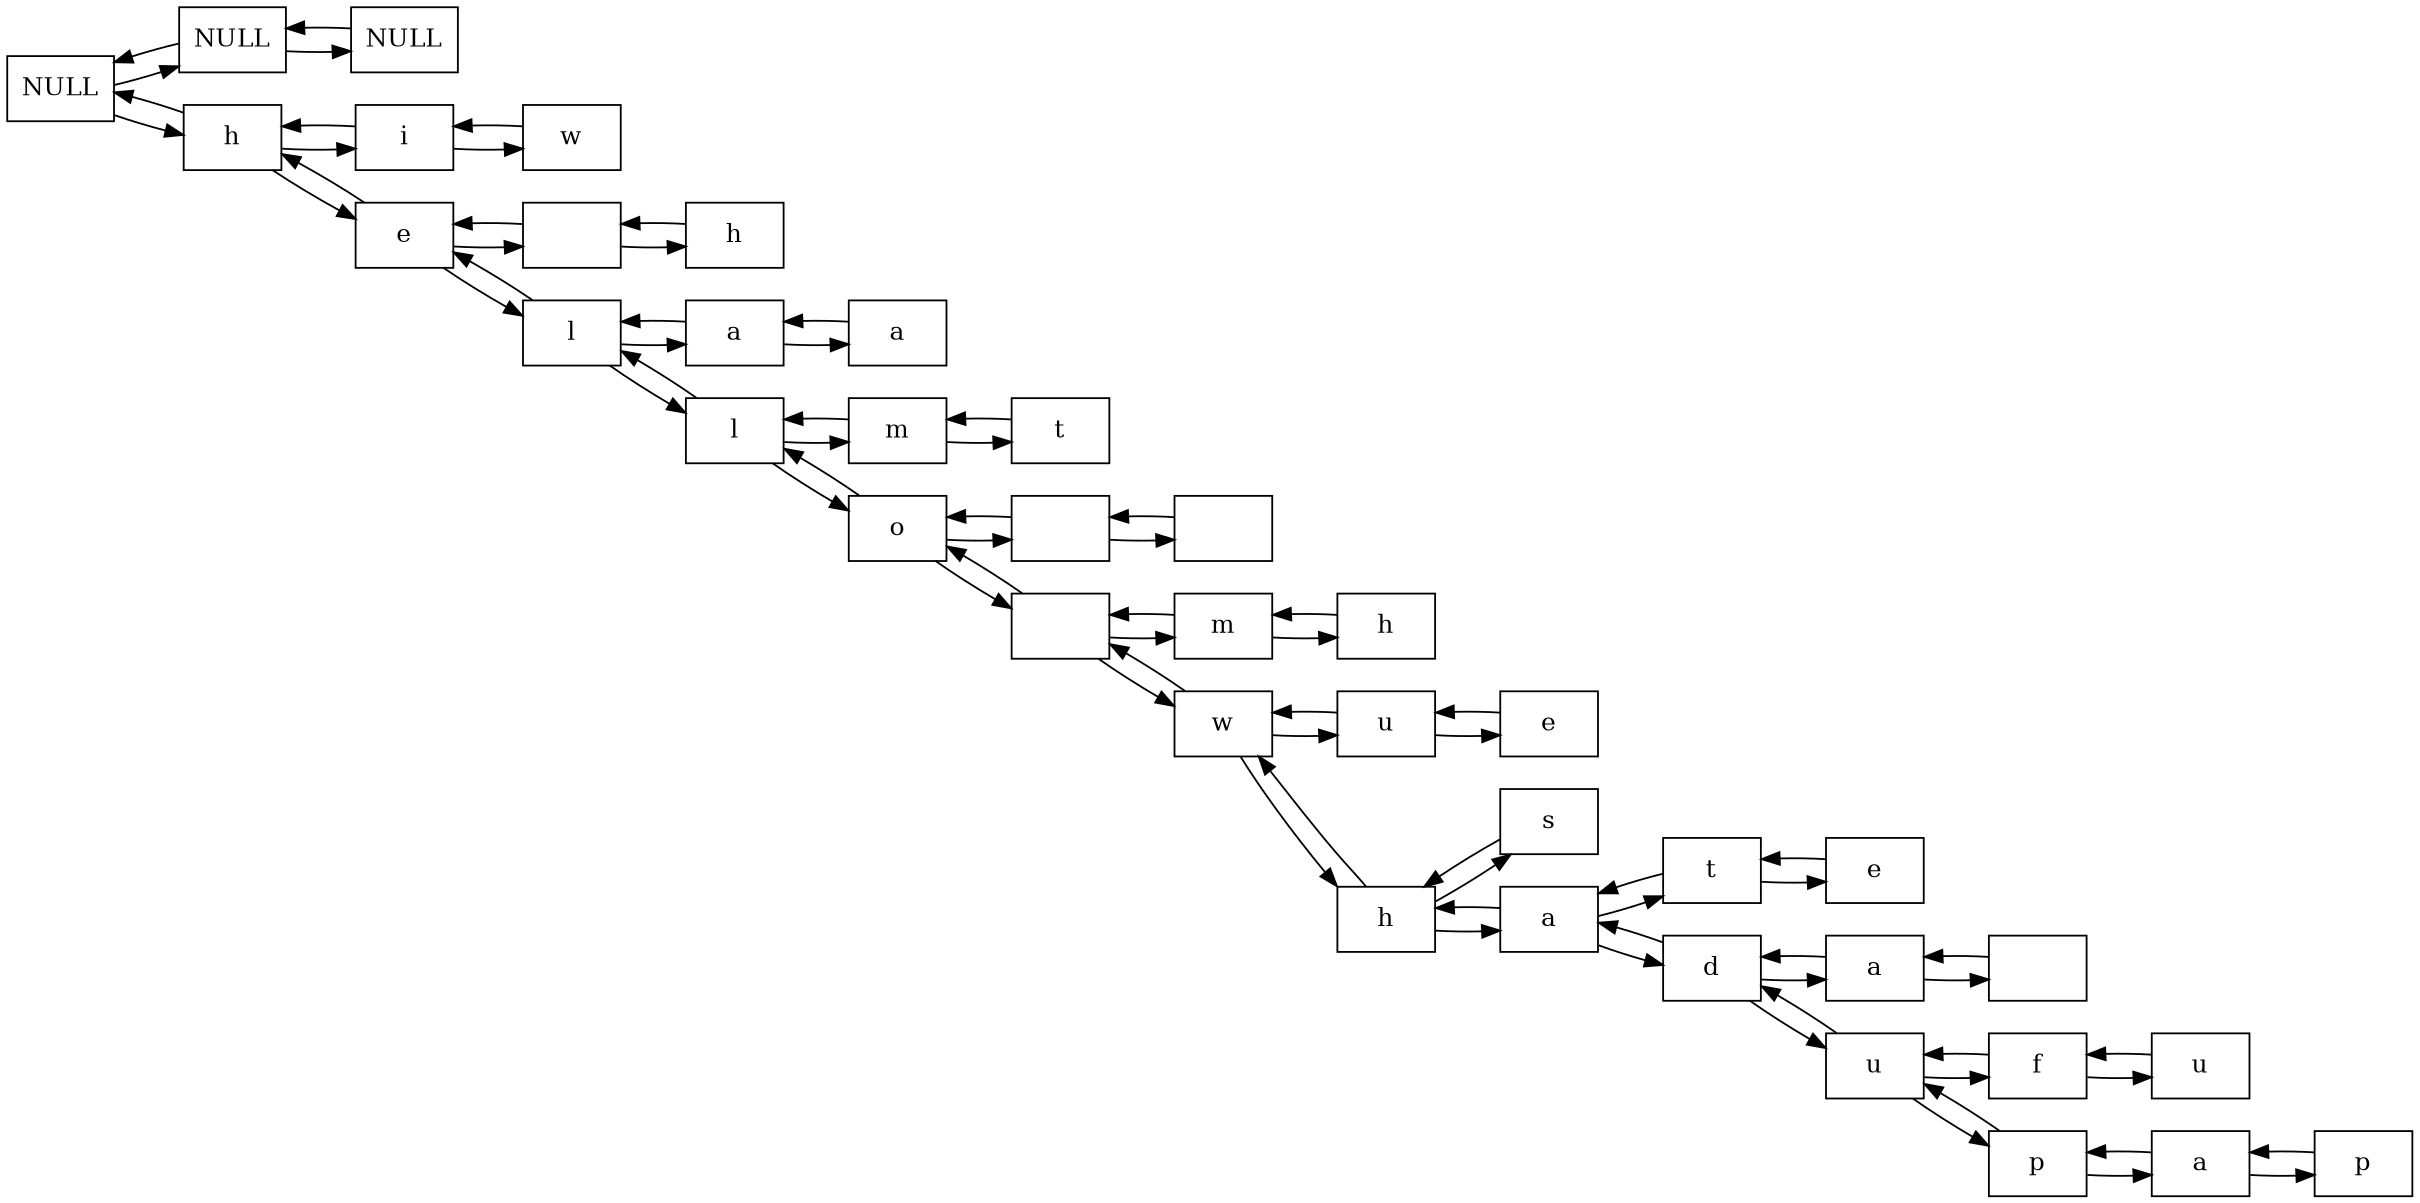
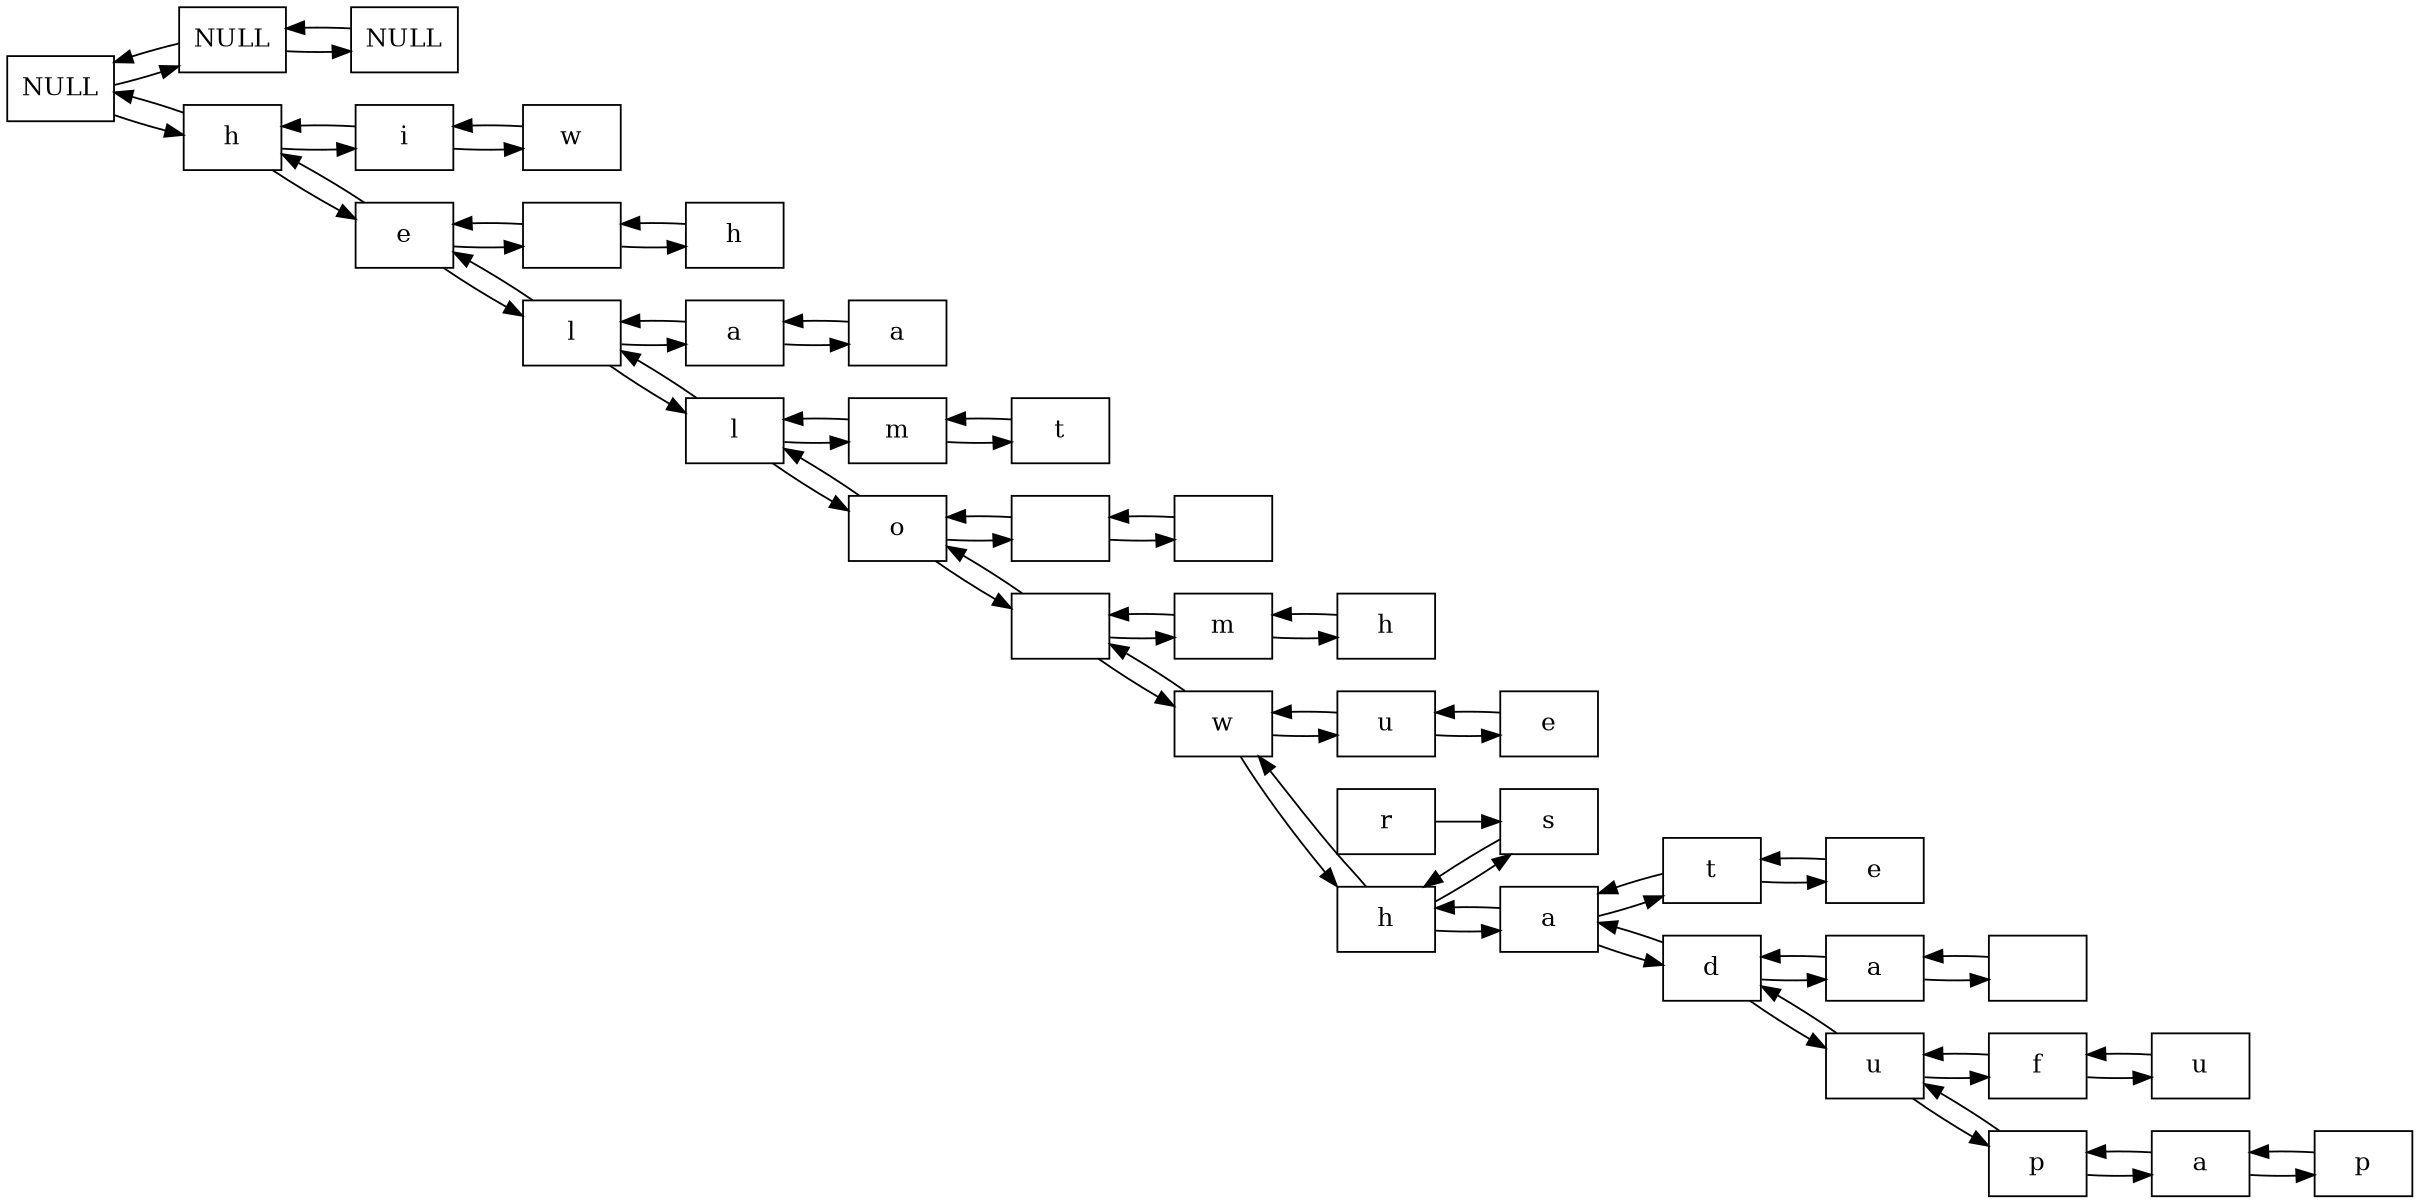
none -> (1386, 822)
